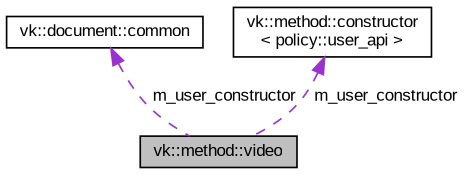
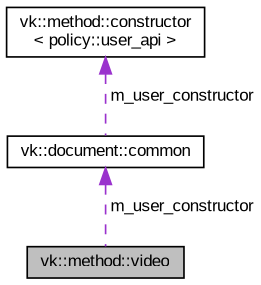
(291, 110) -> (106, 105)
